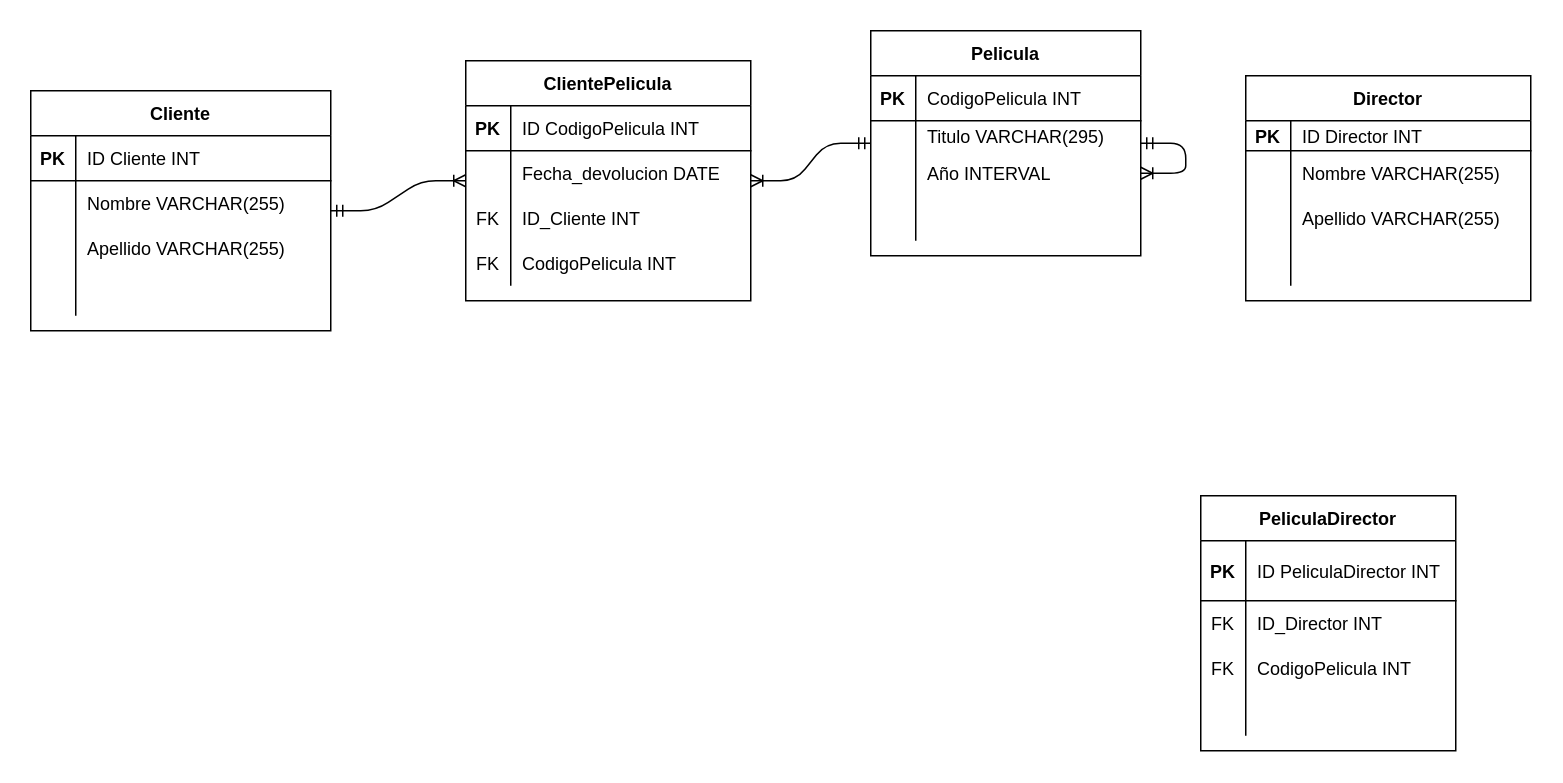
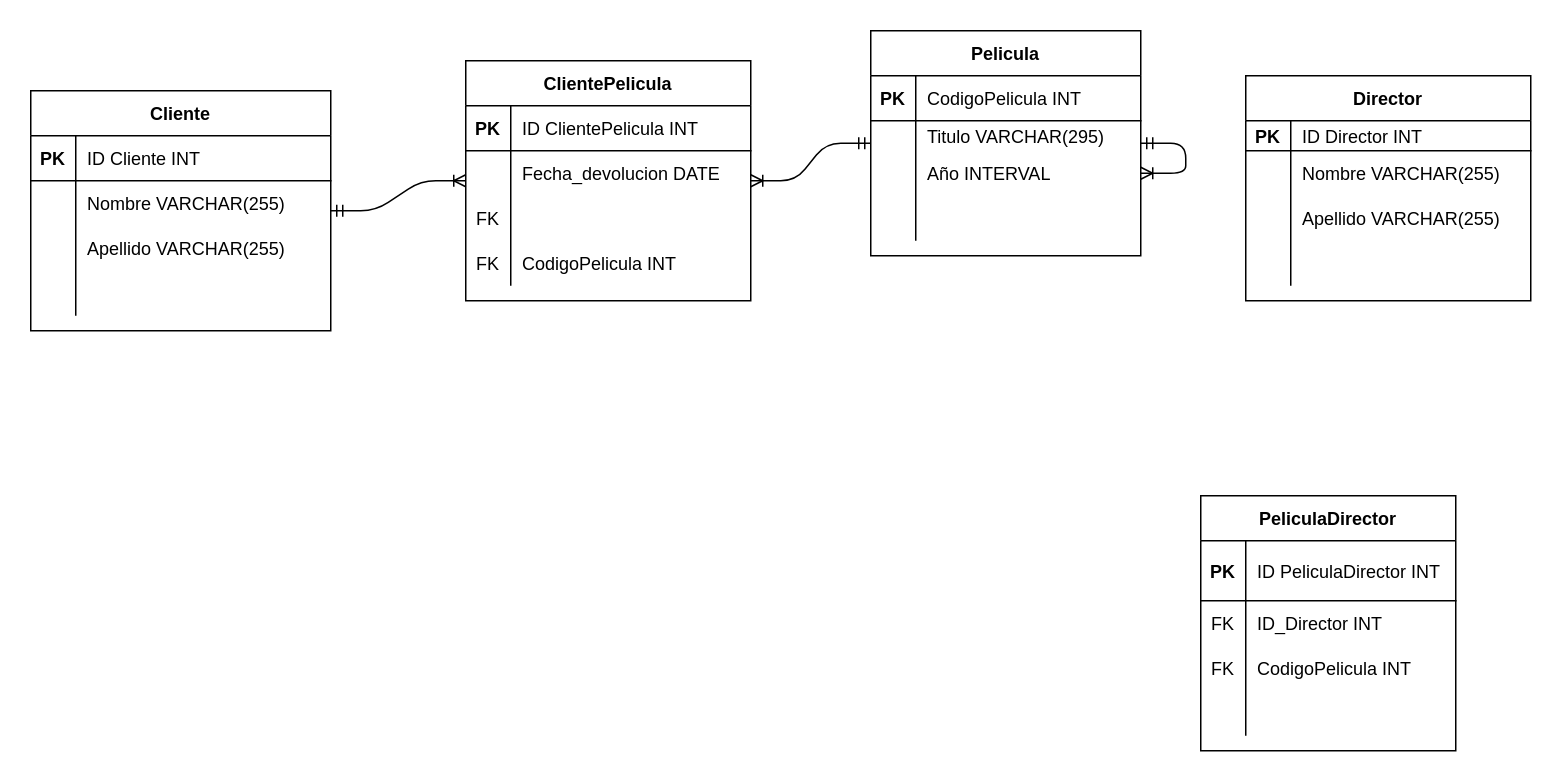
(614, 129) -> (617, 129)
(631, 218) -> none
